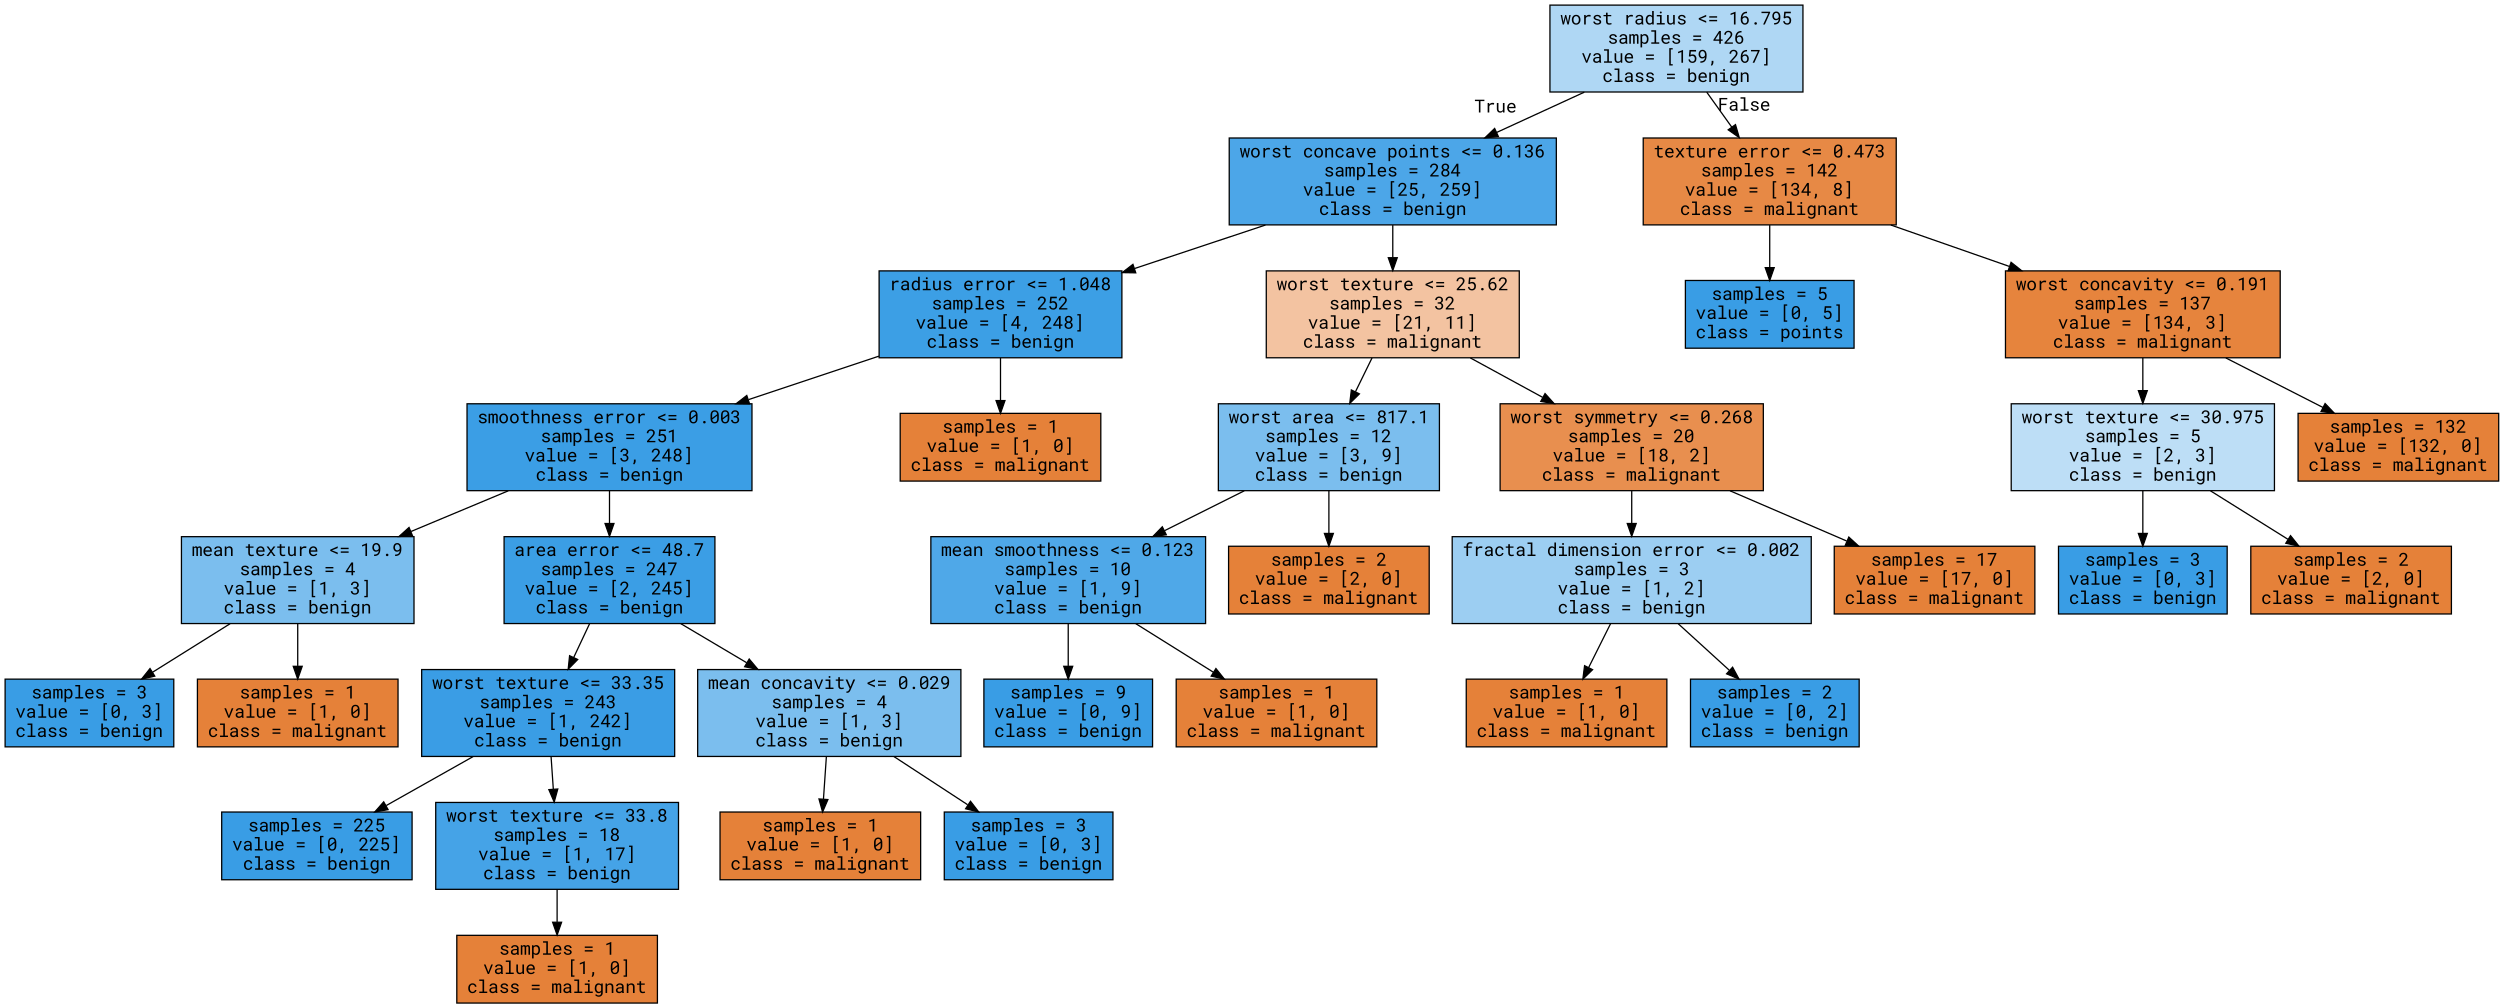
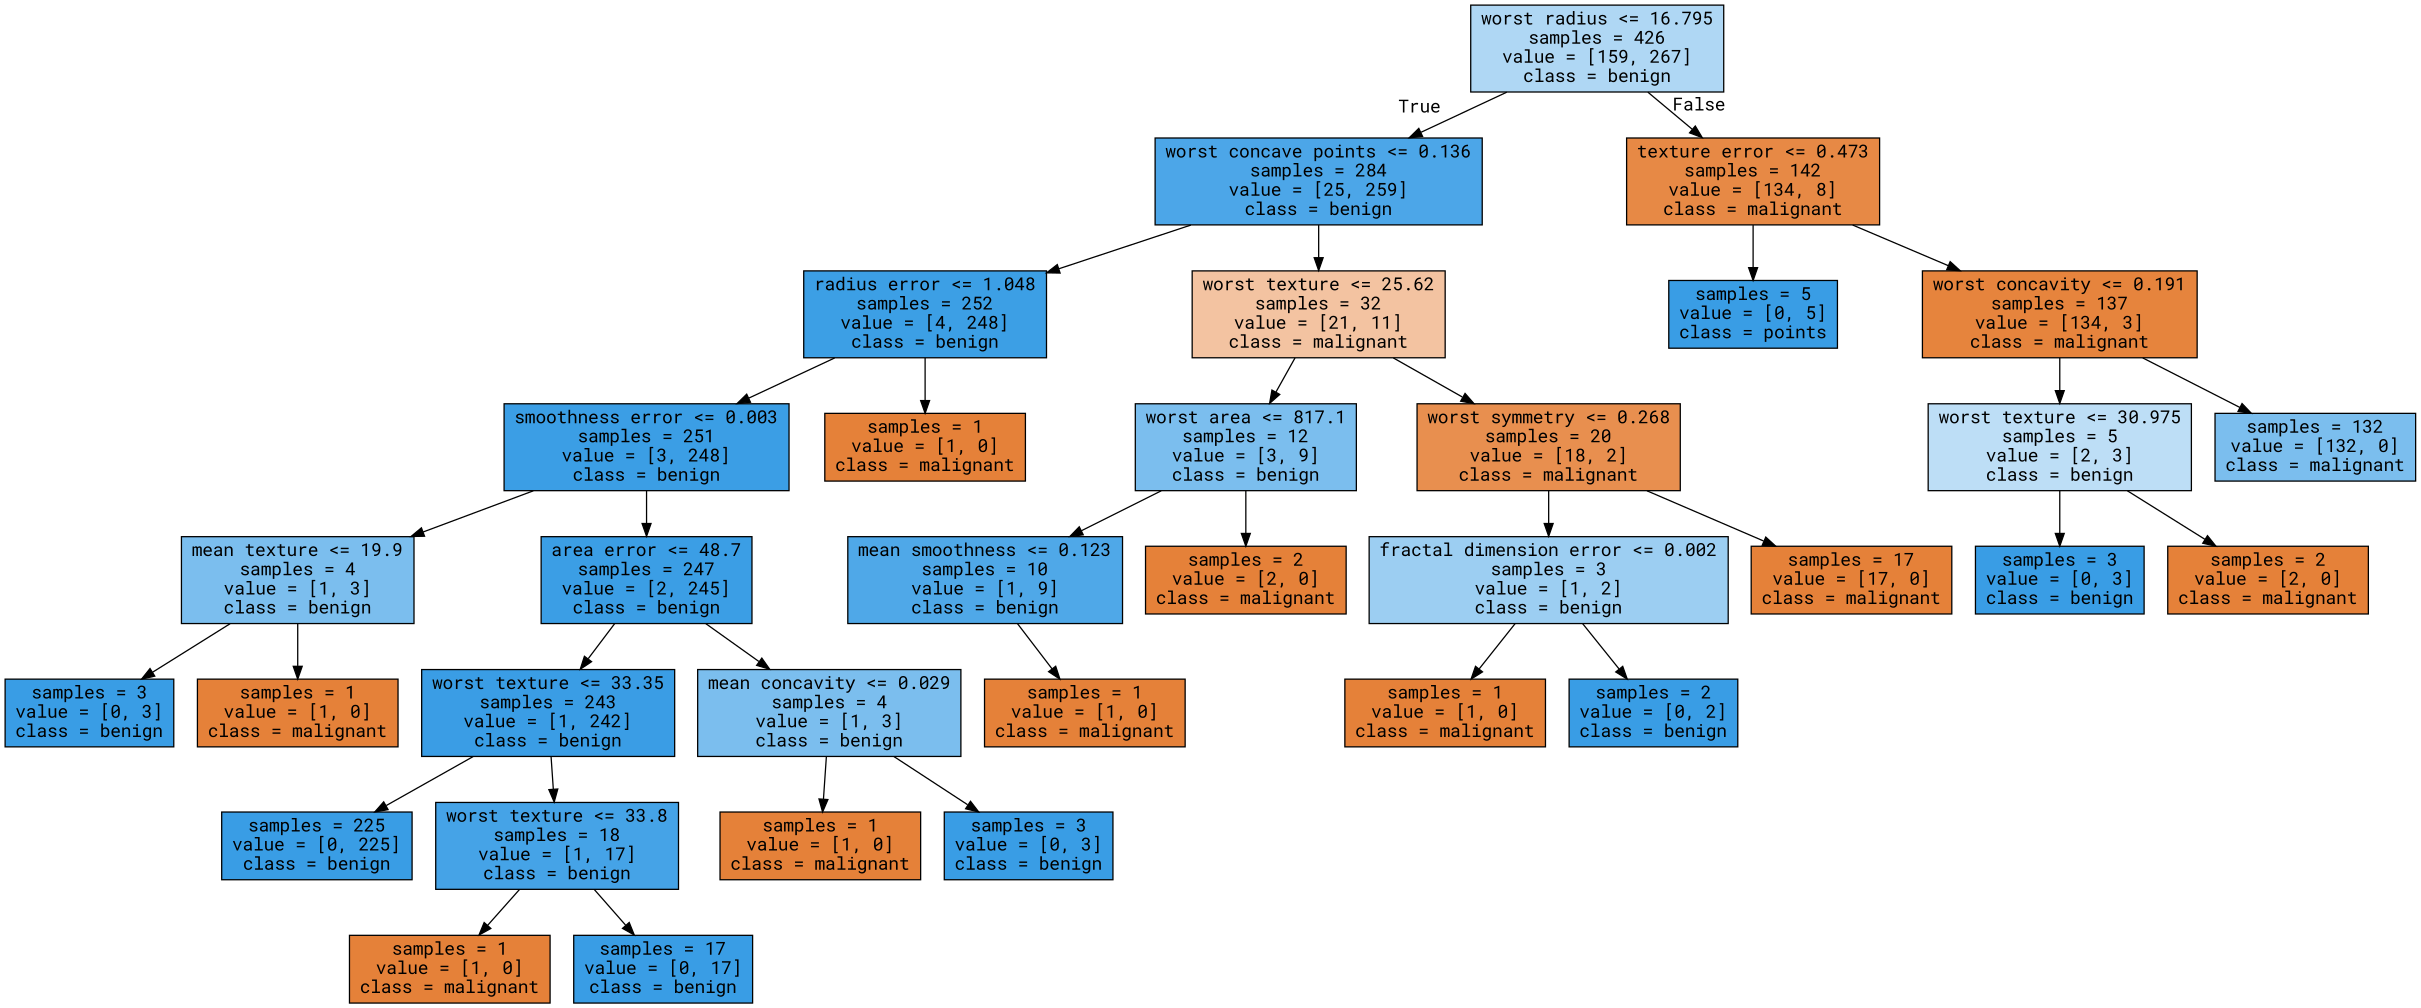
(2398, 447) -> (2315, 447)
(1068, 713) -> none
none -> (663, 969)
